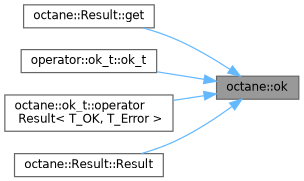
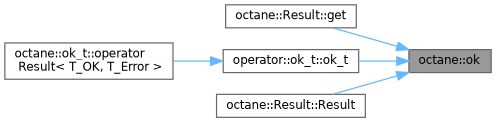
(189, 98) -> (192, 61)
